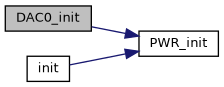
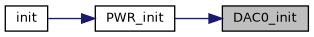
(109, 30) -> (192, 19)
